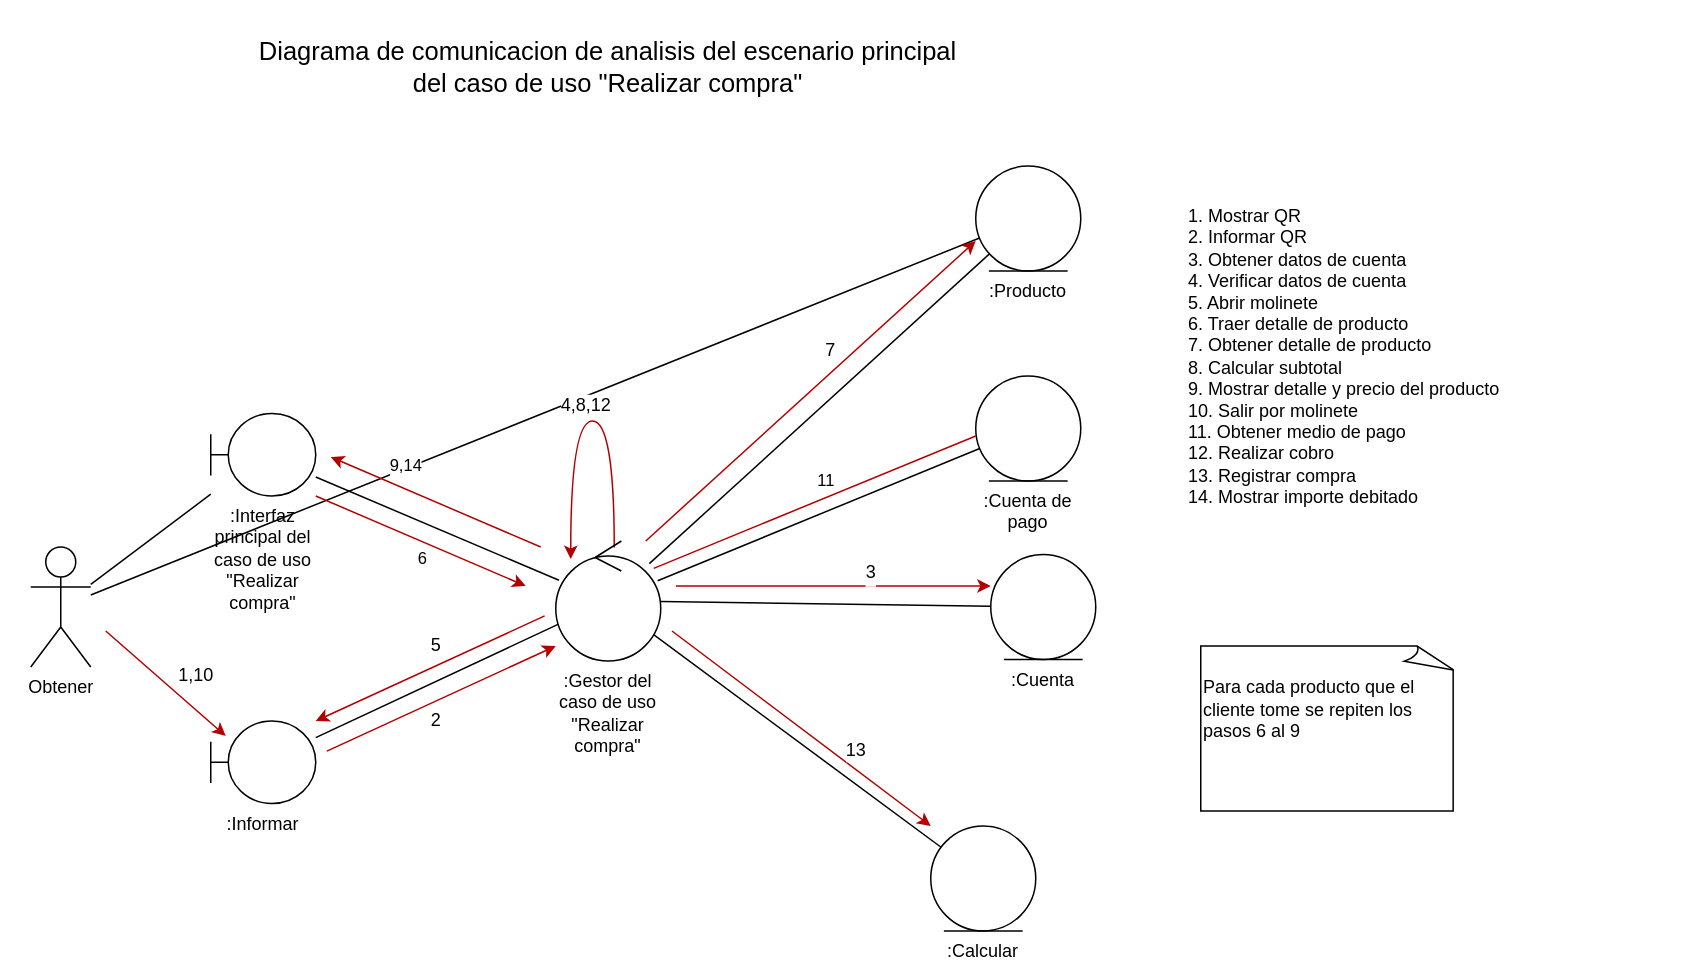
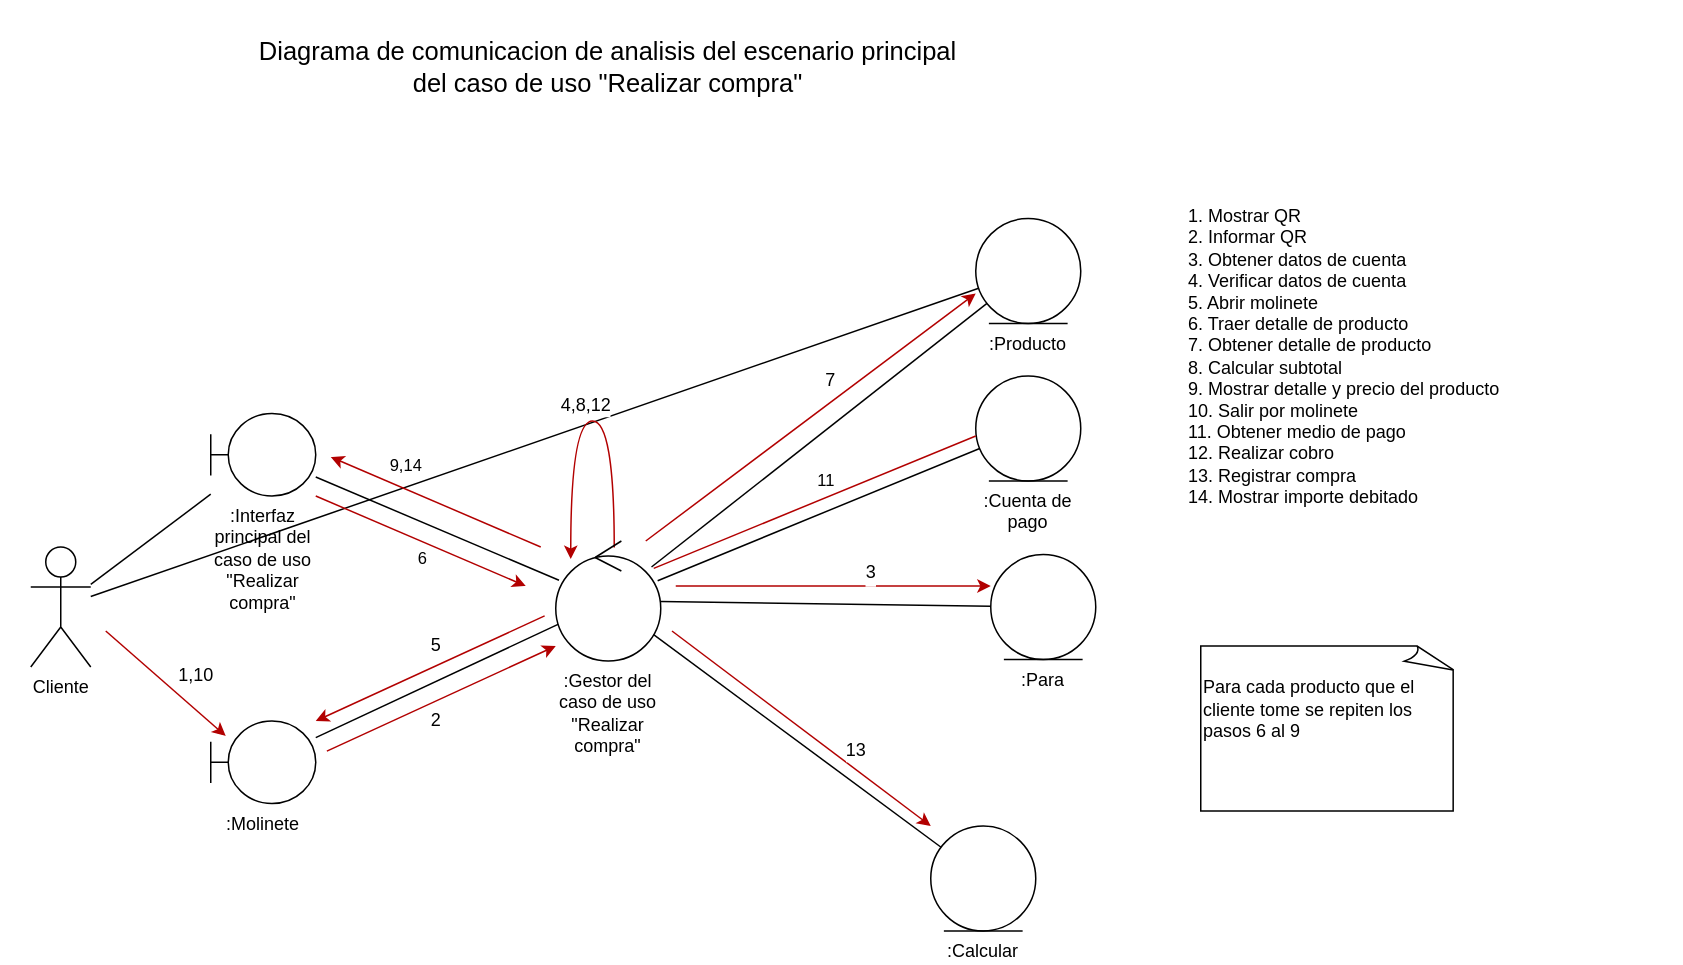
(1028, 218) -> (1028, 271)
(1043, 681) -> (1043, 681)
(62, 688) -> (62, 688)
(263, 825) -> (263, 825)
